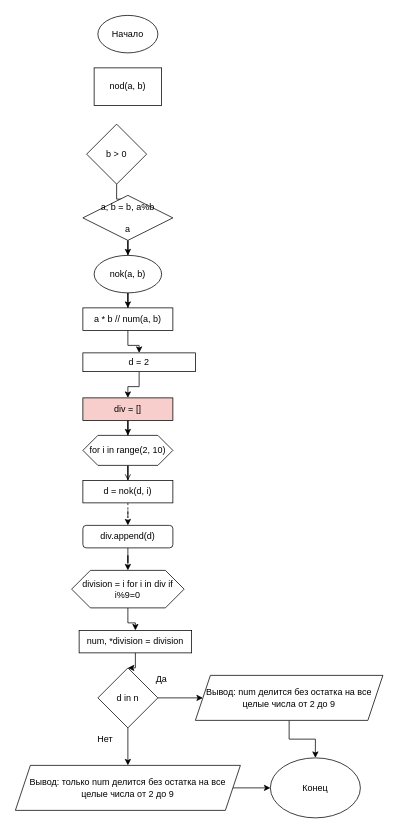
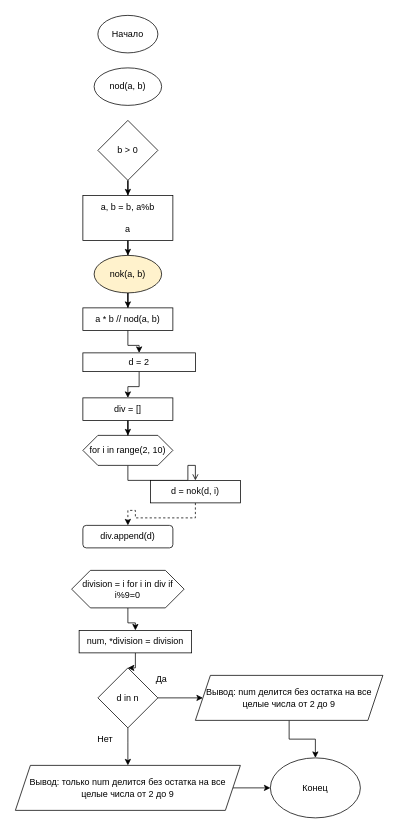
(128, 87) -> (128, 87)
(117, 154) -> (128, 150)
(128, 218) -> (128, 218)
(128, 274) -> (128, 274)
(128, 319) -> (128, 319)
(128, 409) -> (128, 409)
(128, 492) -> (195, 492)
(128, 560) -> none
